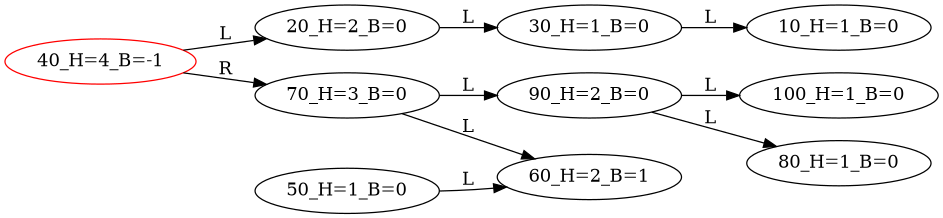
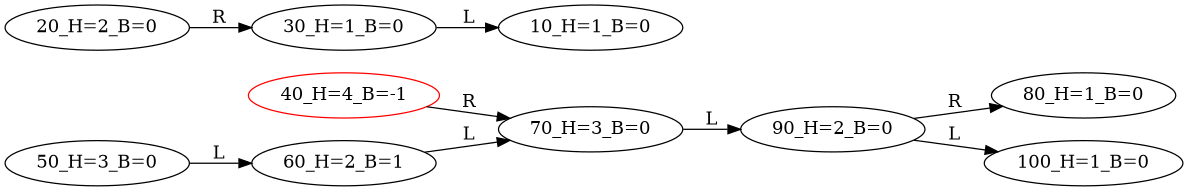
(468, 18) -> (219, 18)
(219, 45) -> none
(710, 119) -> (955, 102)
(462, 134) -> (461, 147)
(347, 191) -> (97, 163)
